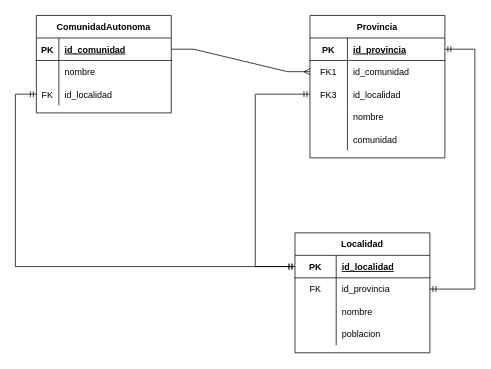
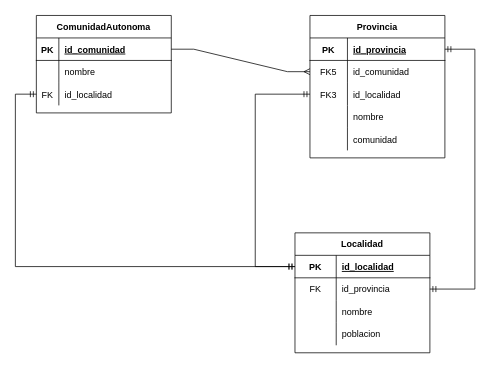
(329, 72) -> (329, 72)
